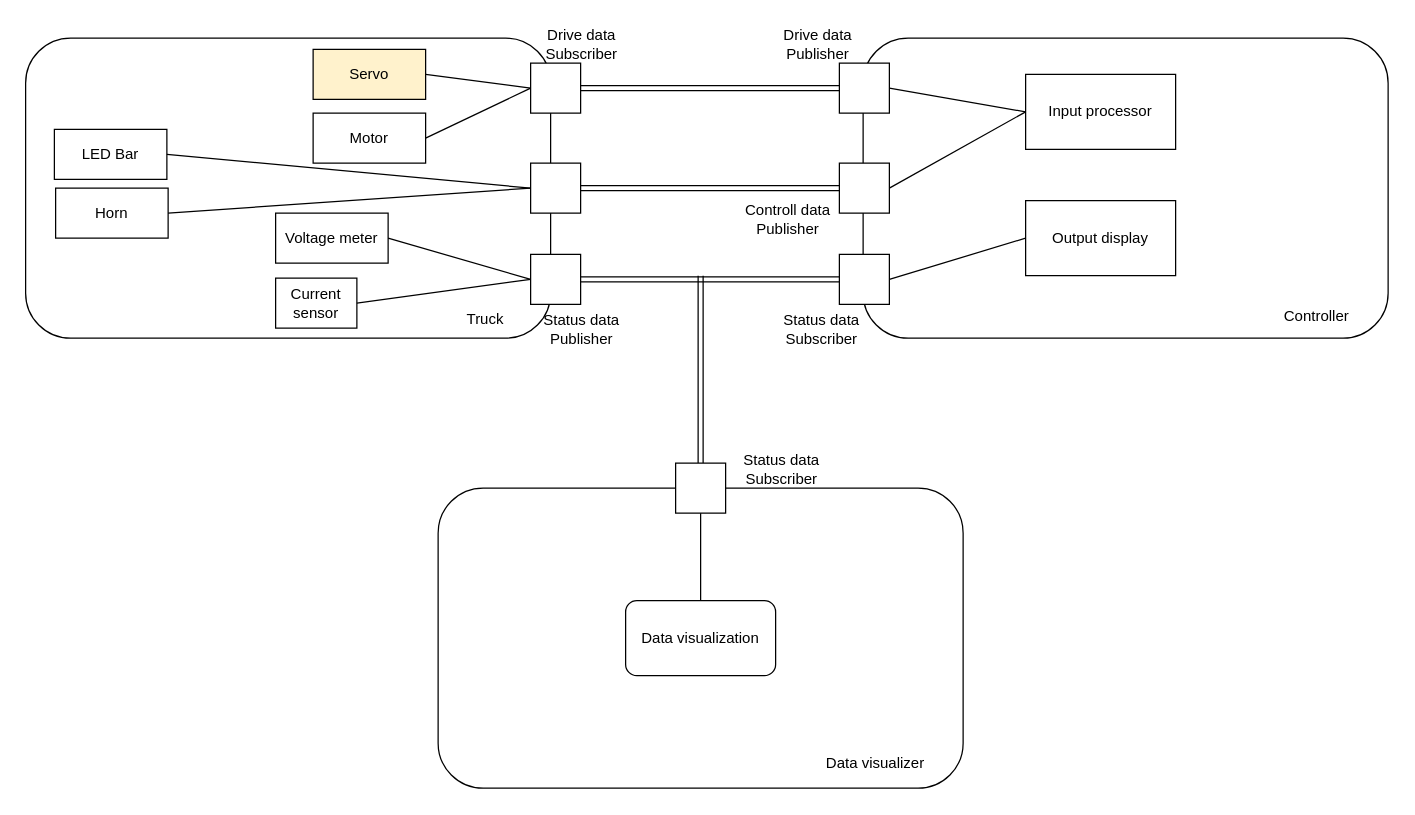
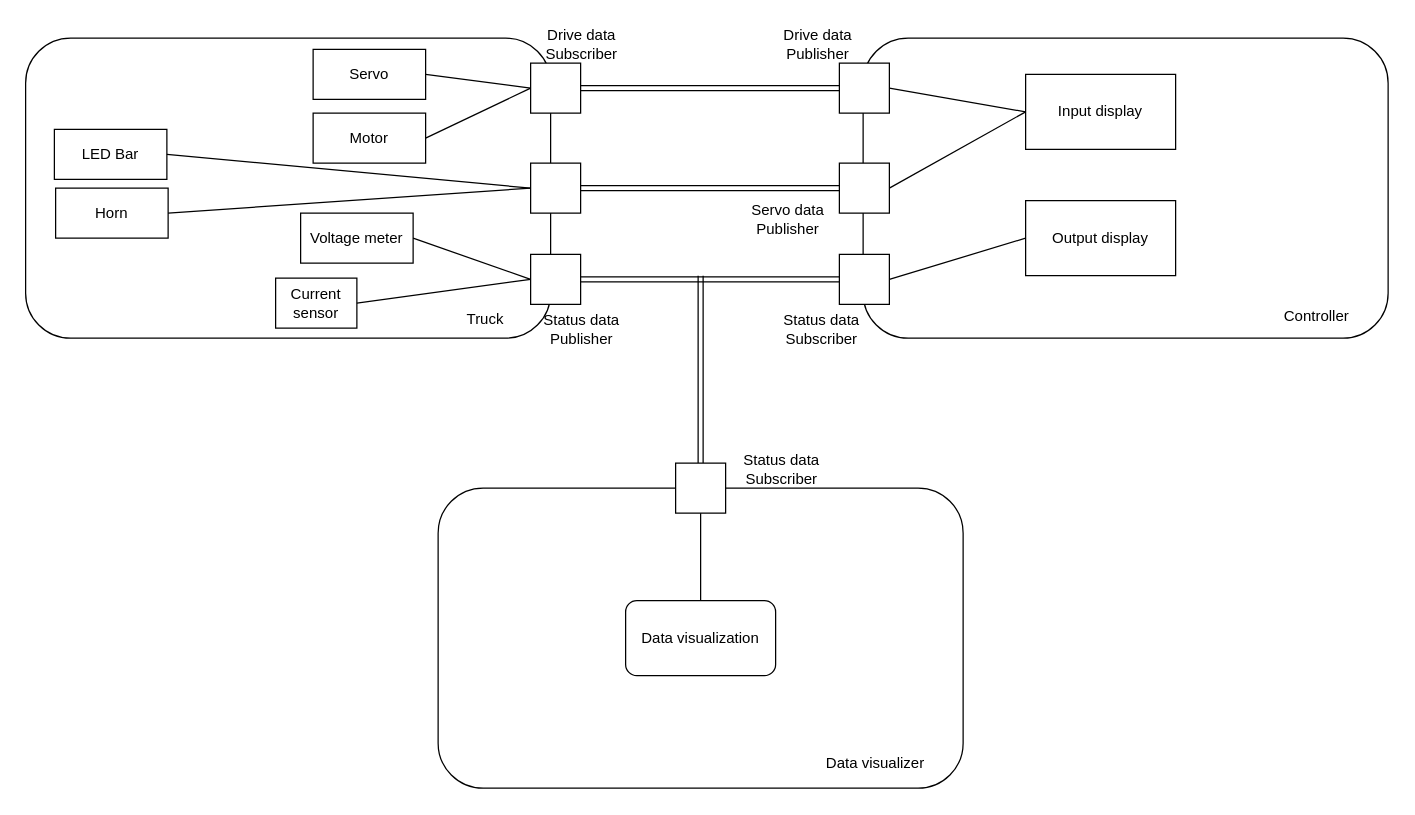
(369, 74) -> (369, 74)
(1101, 112) -> (1101, 112)
(788, 219) -> (788, 219)
(332, 238) -> (357, 238)
